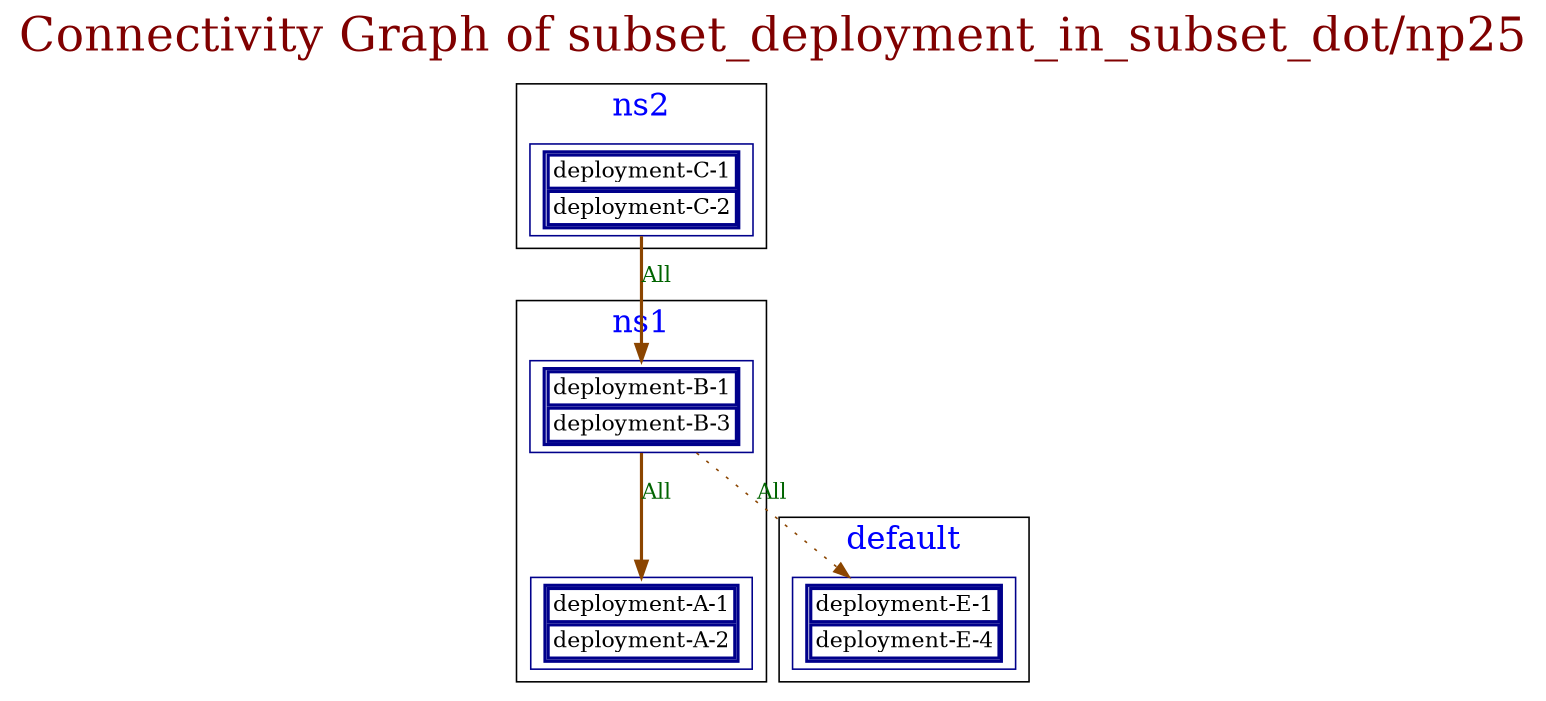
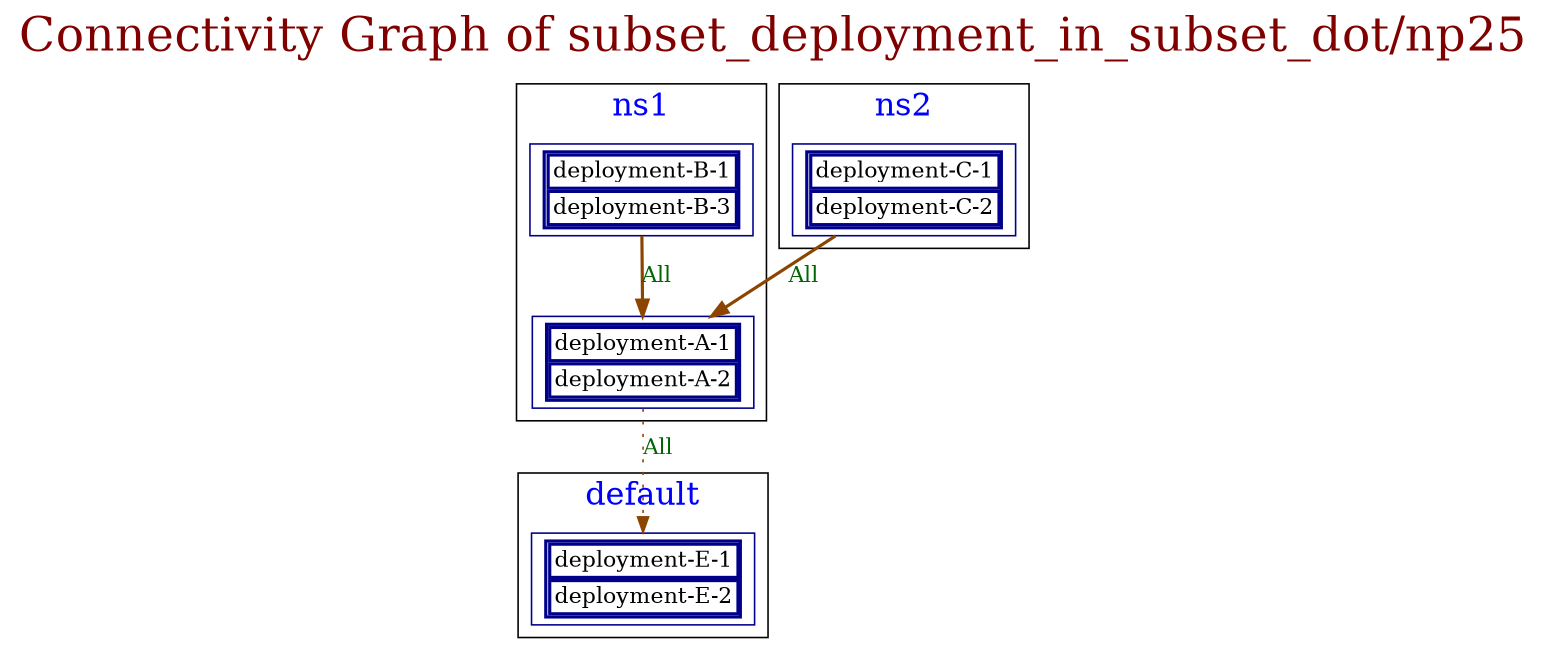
(641, 290) -> (780, 272)
(756, 501) -> (643, 463)
(905, 641) -> (644, 596)
